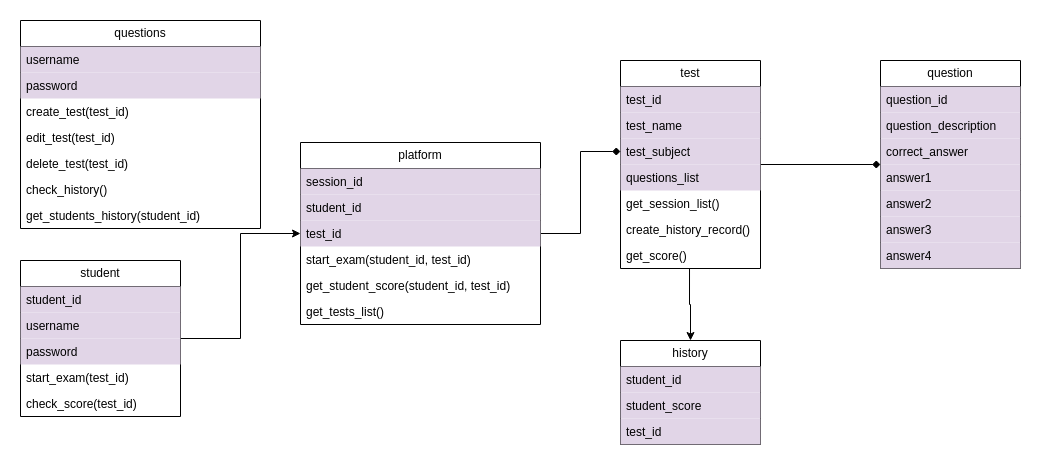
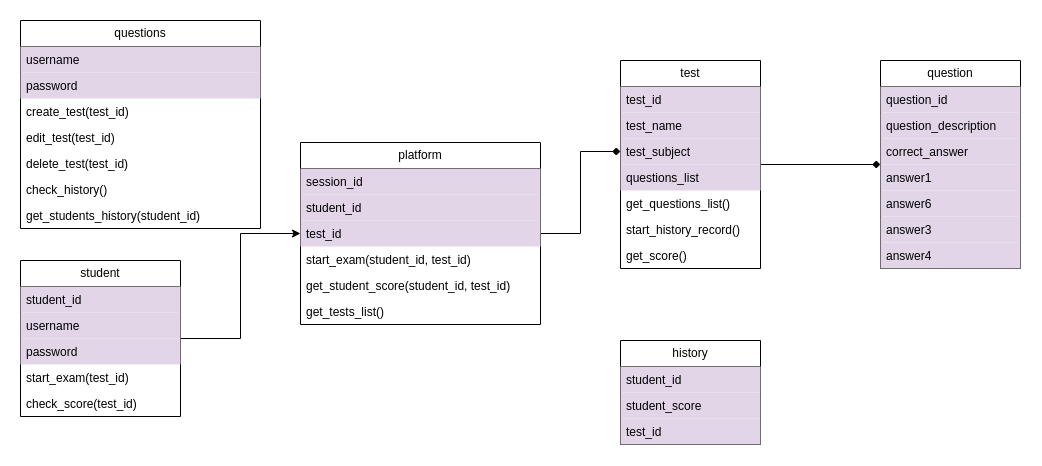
(682, 205) -> (689, 205)
(910, 205) -> (910, 205)
(692, 238) -> (692, 238)
(690, 302) -> none
